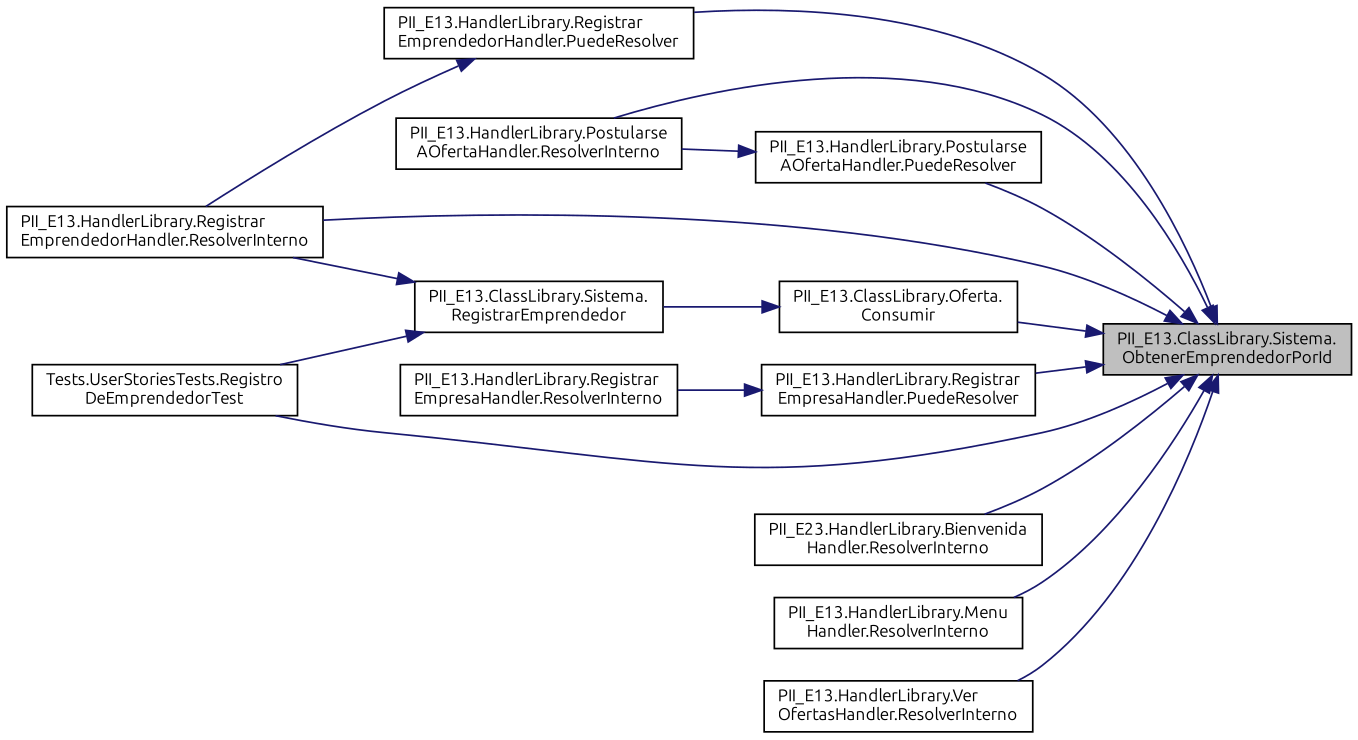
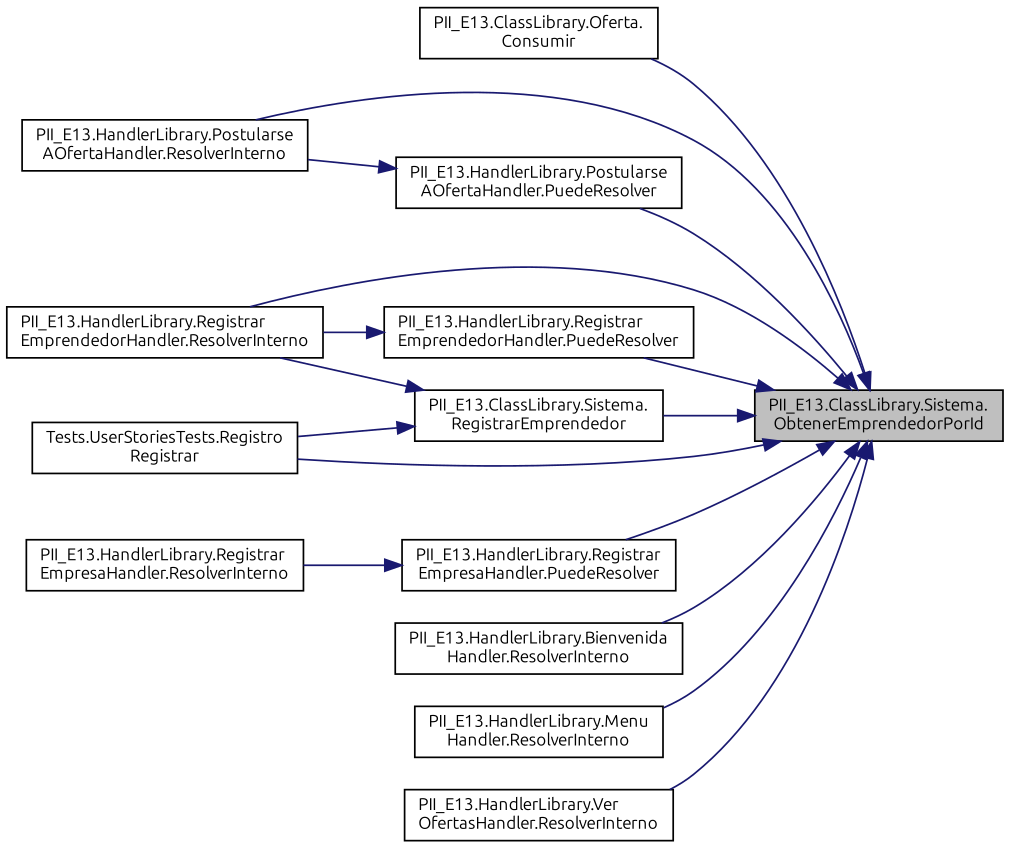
(713, 307) -> (700, 416)
(165, 390) -> (165, 448)
(898, 540) -> (539, 649)
